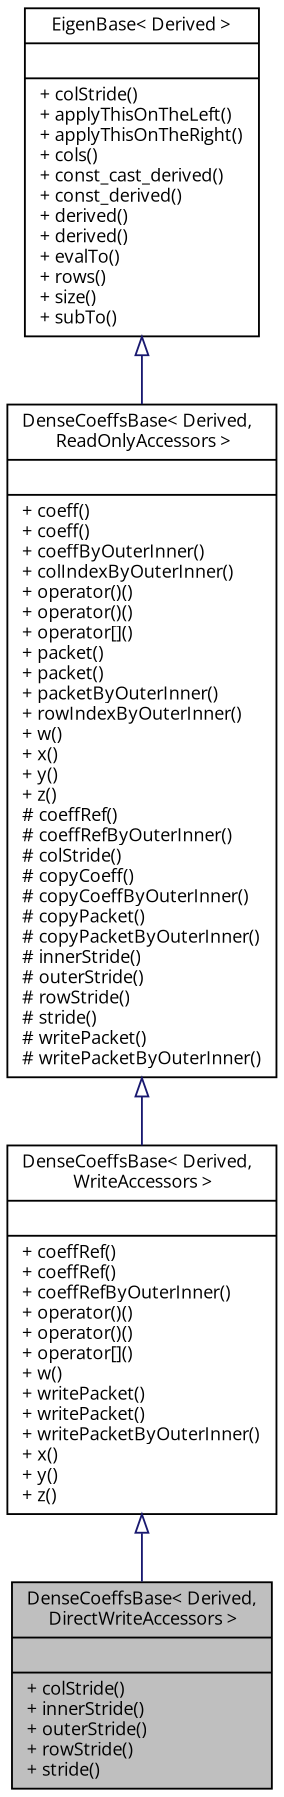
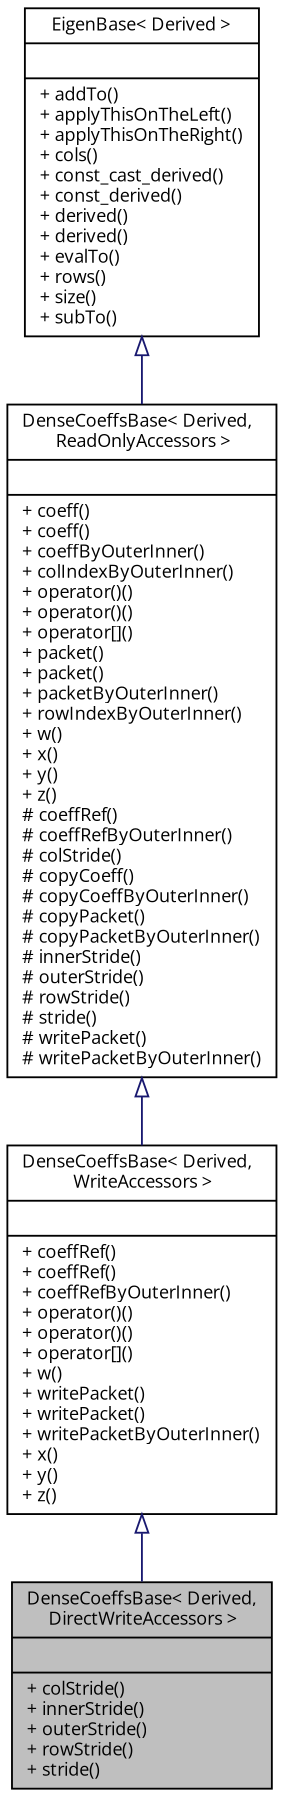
(89, 95) -> (79, 95)
